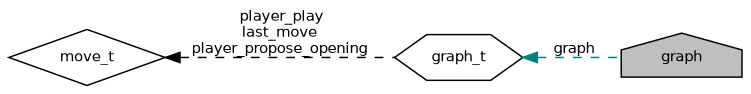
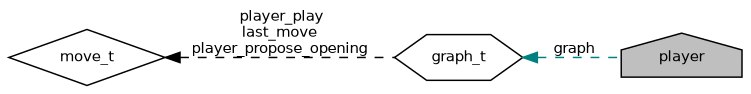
(682, 57) -> (682, 57)
